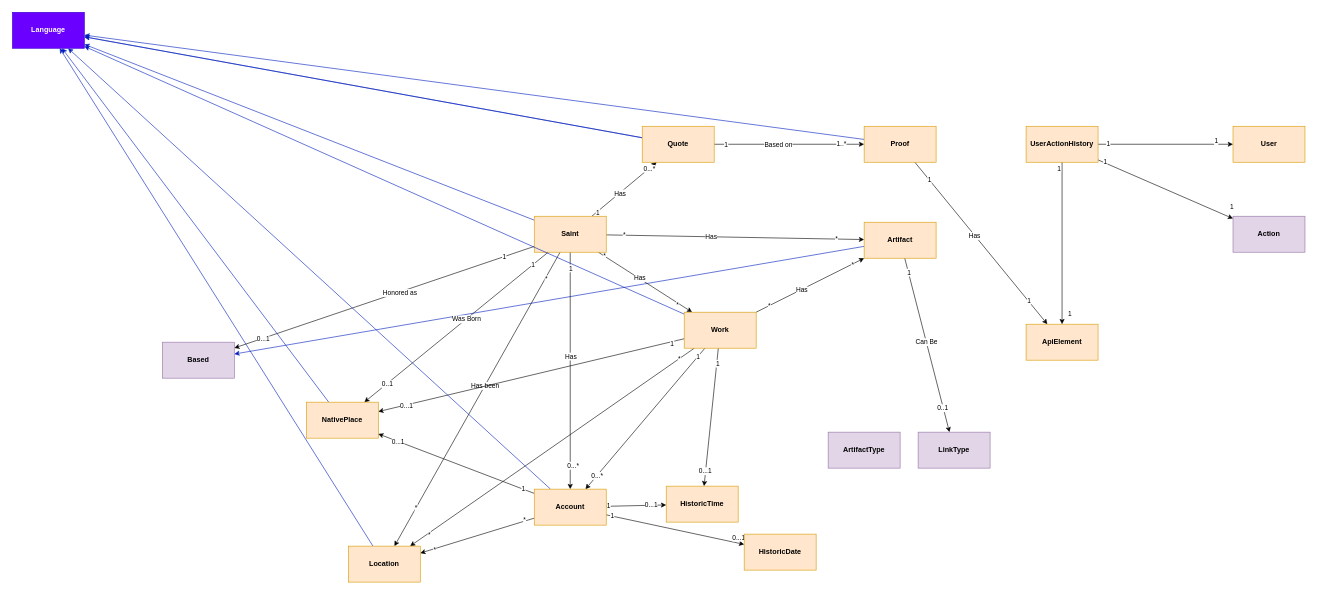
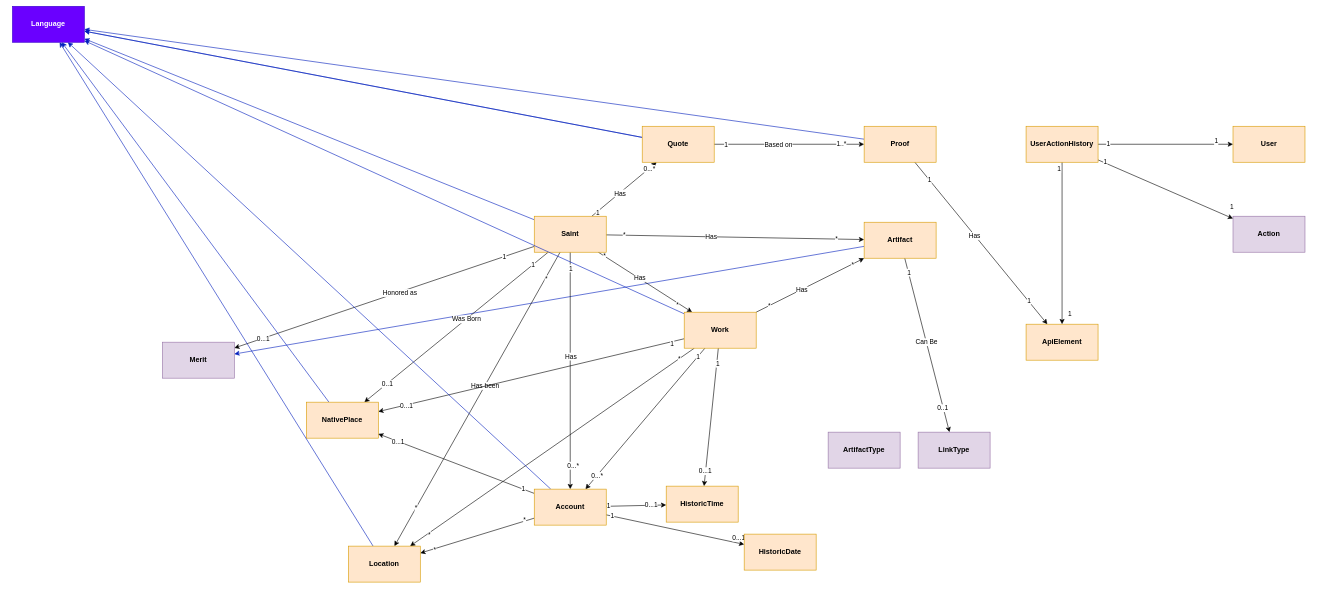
(48, 30) -> (48, 24)
(198, 360) -> (198, 360)
